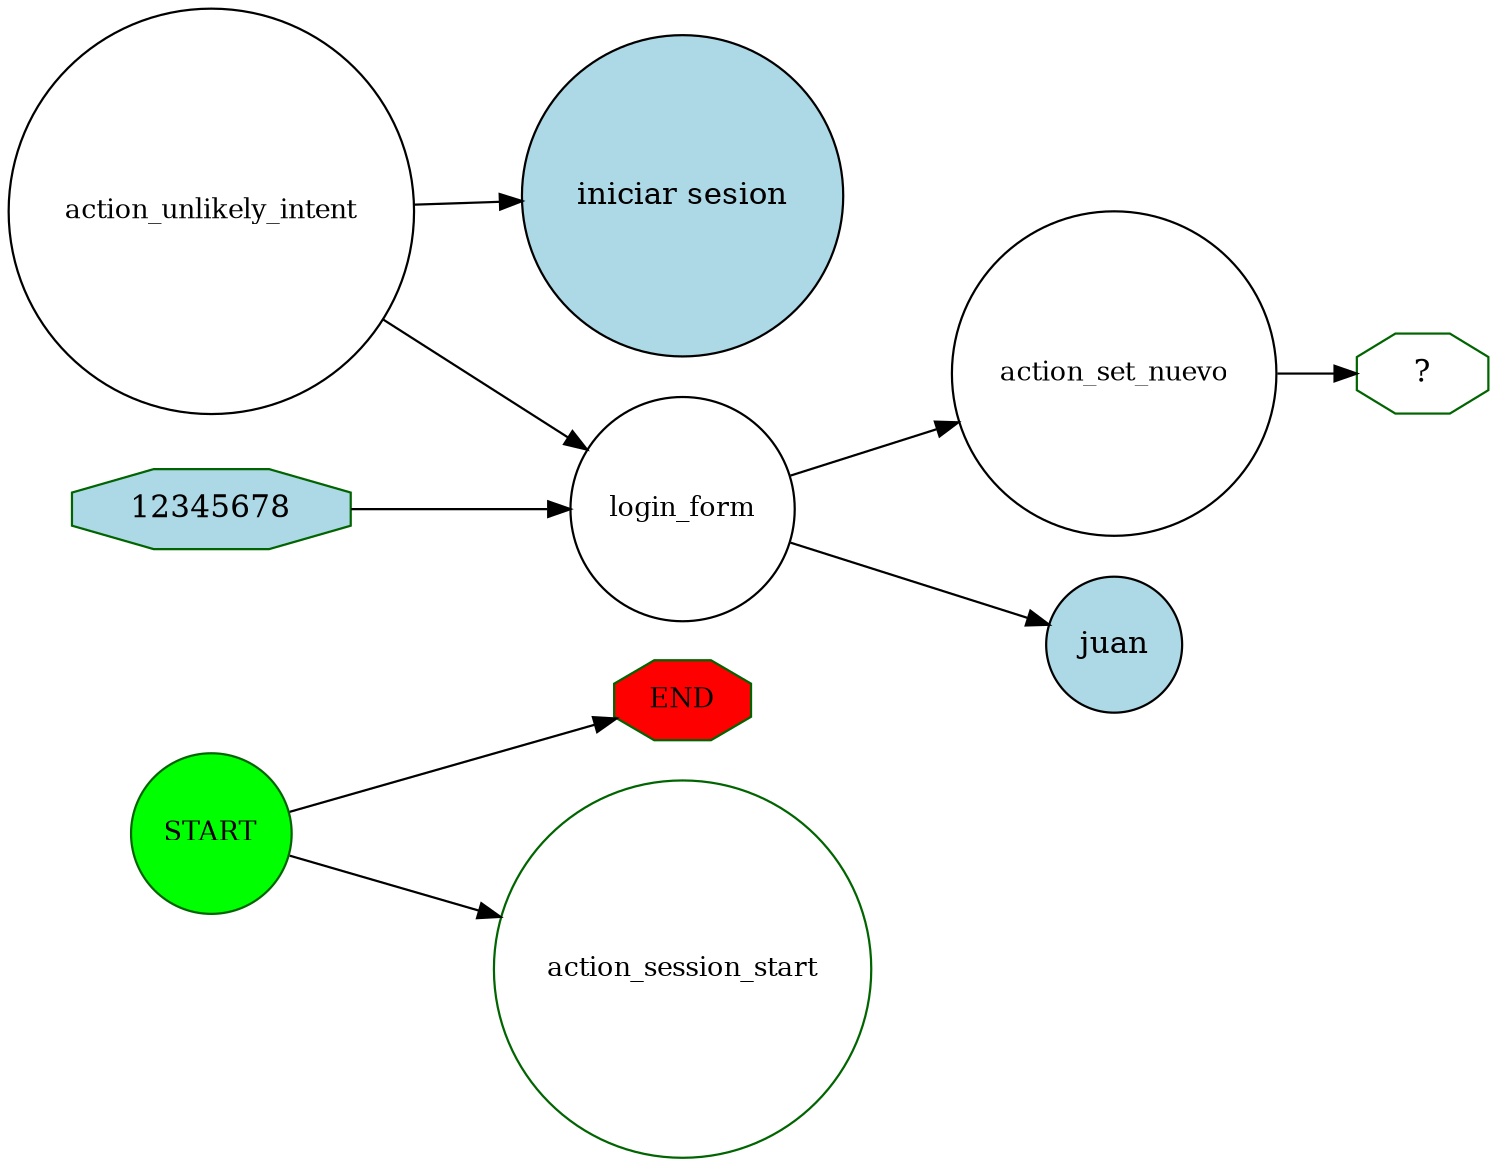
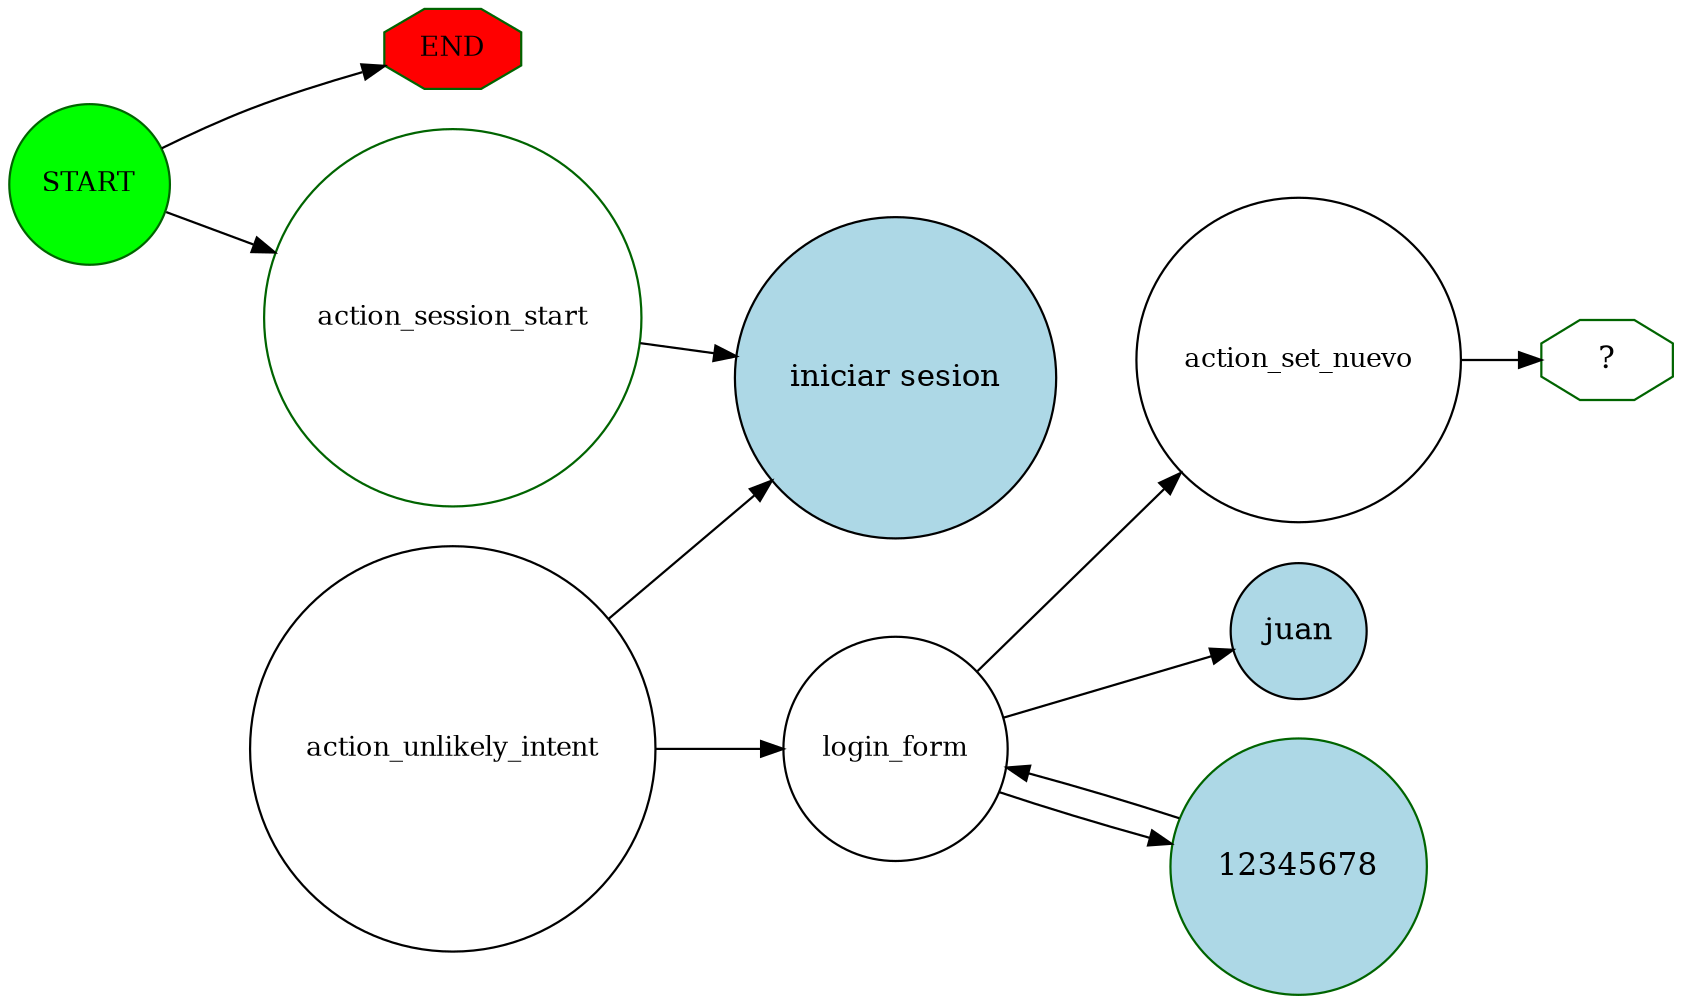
none -> (677, 348)
(211, 509) -> (1299, 867)
none -> (1074, 816)
